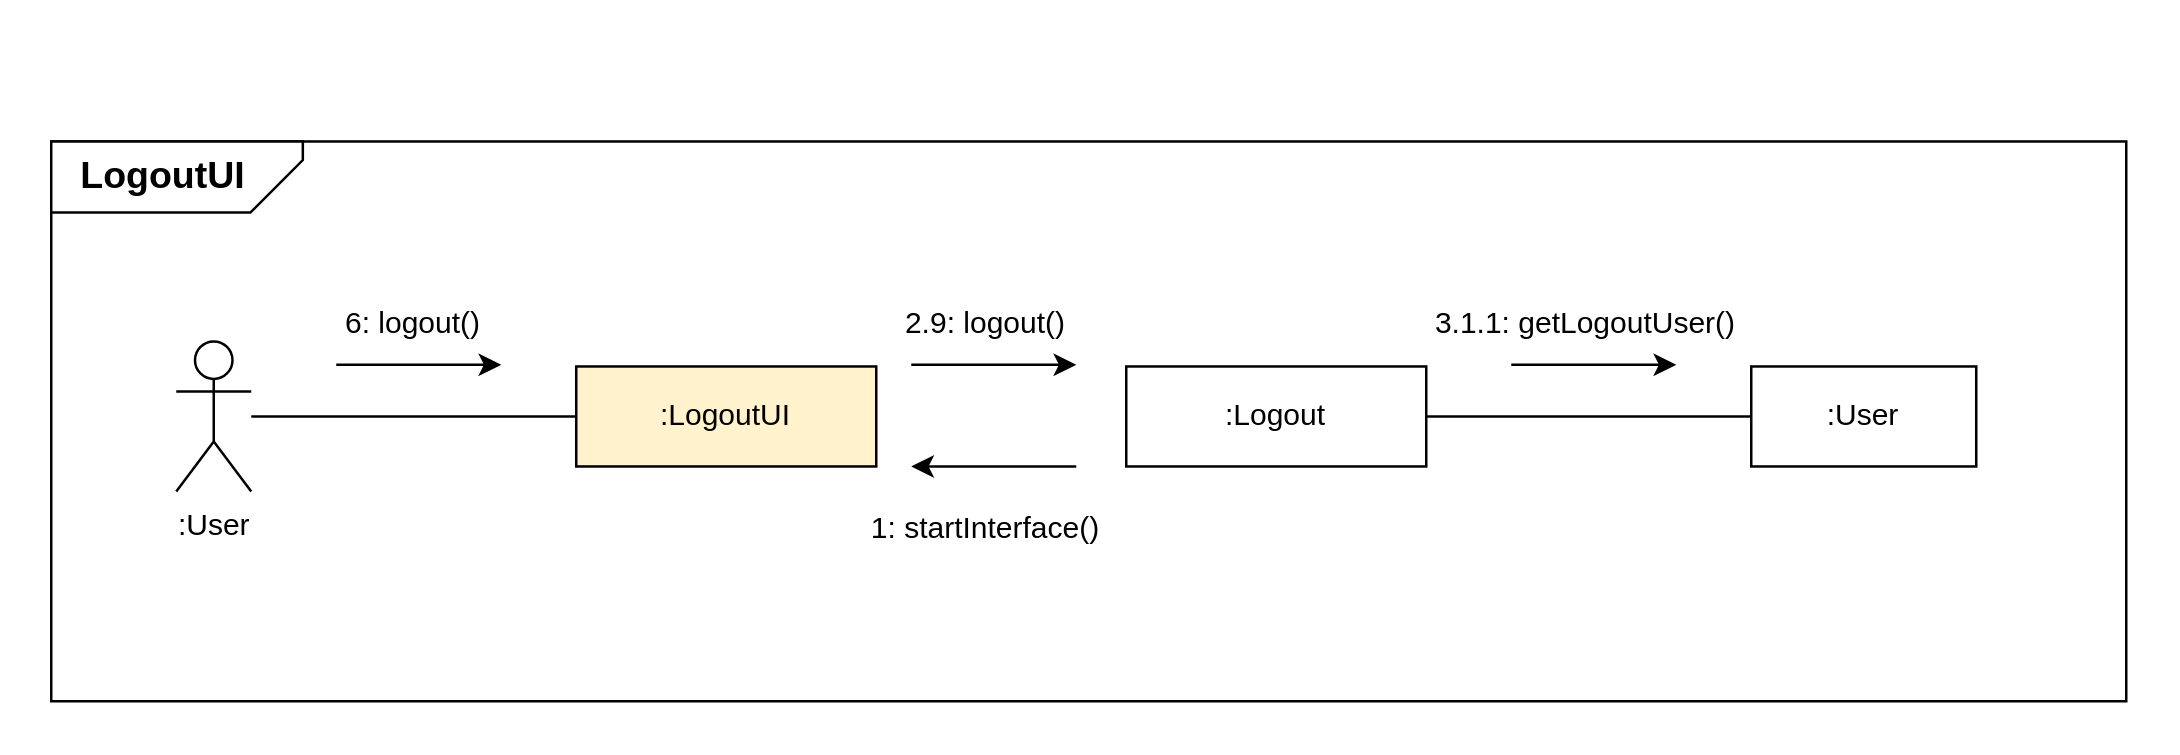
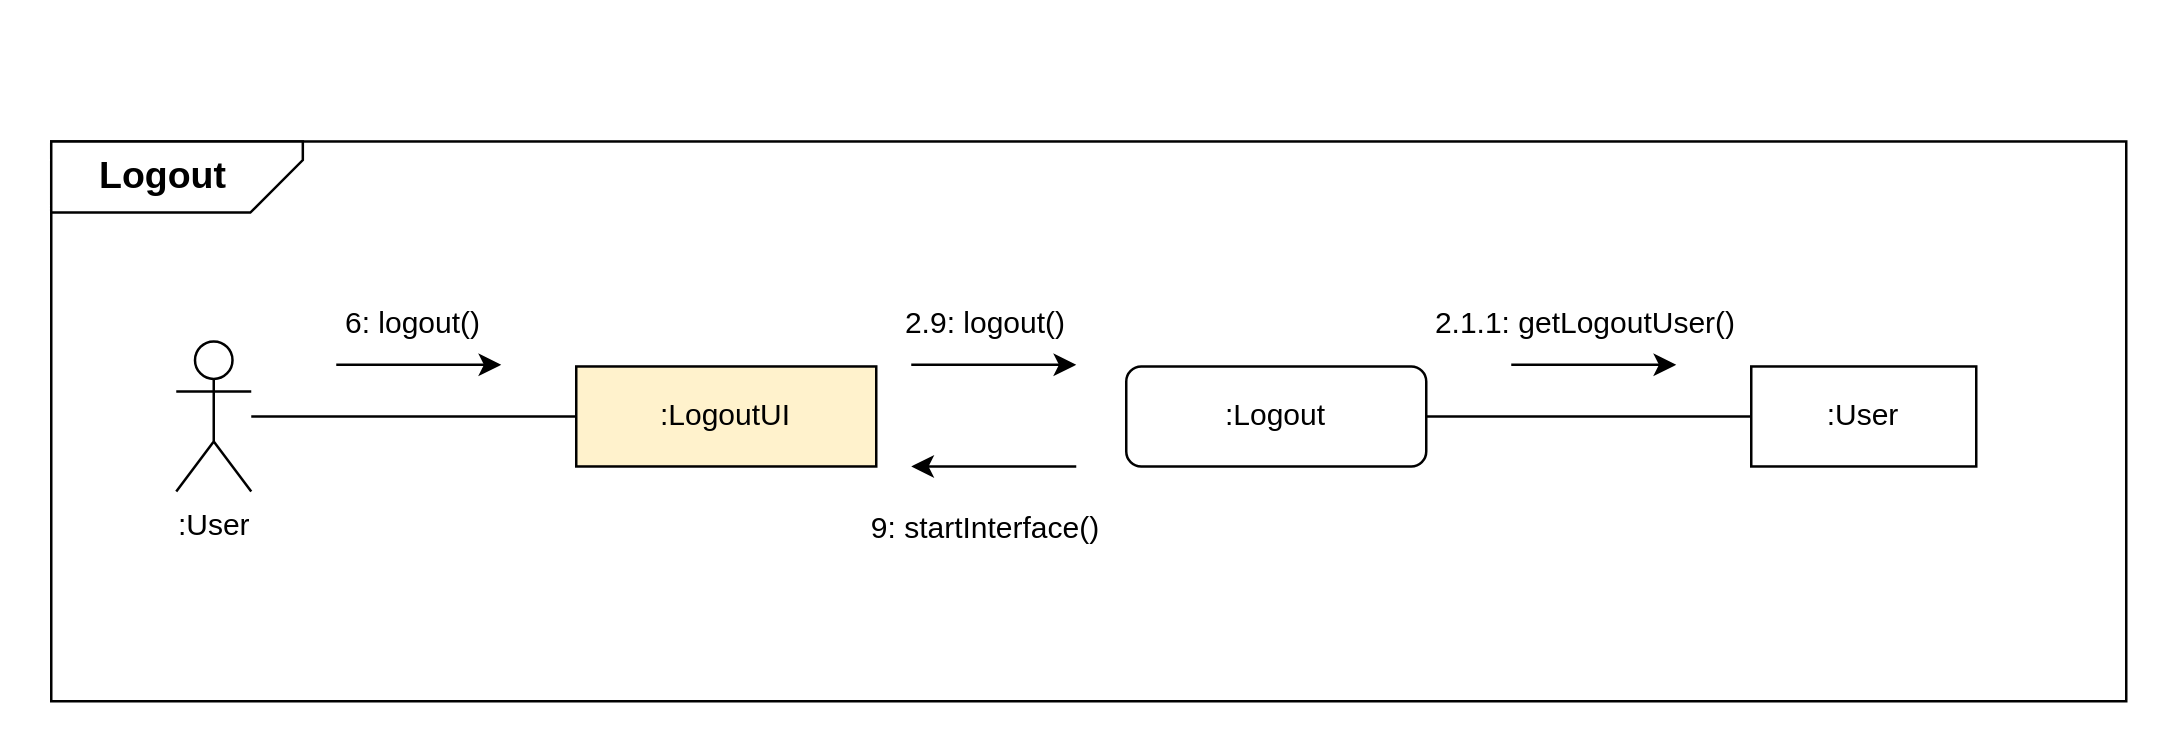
(164, 174) -> (164, 174)
(1586, 324) -> (1586, 324)
(1276, 416) -> (1276, 416)
(986, 529) -> (986, 529)
